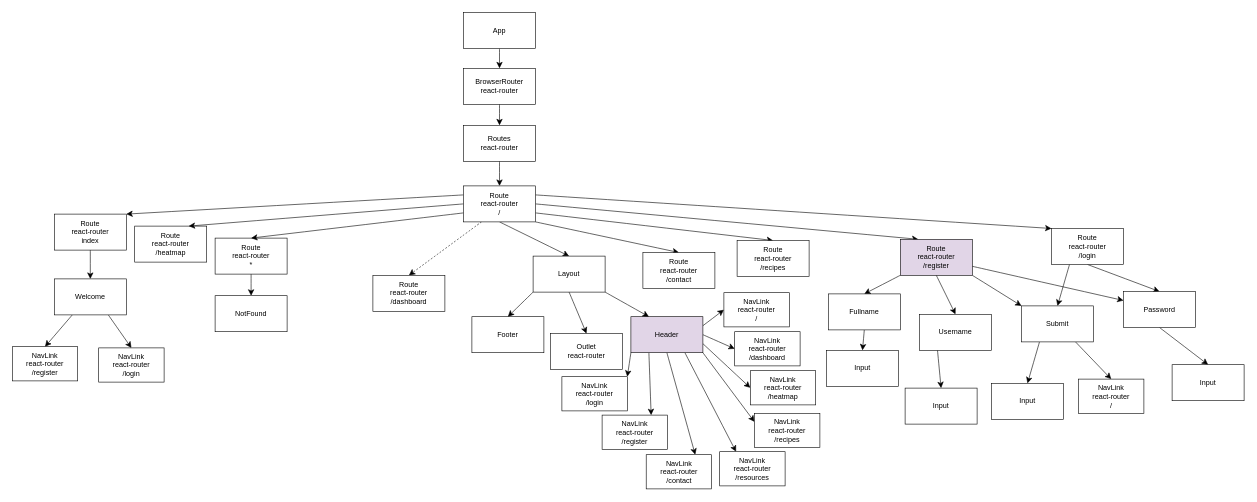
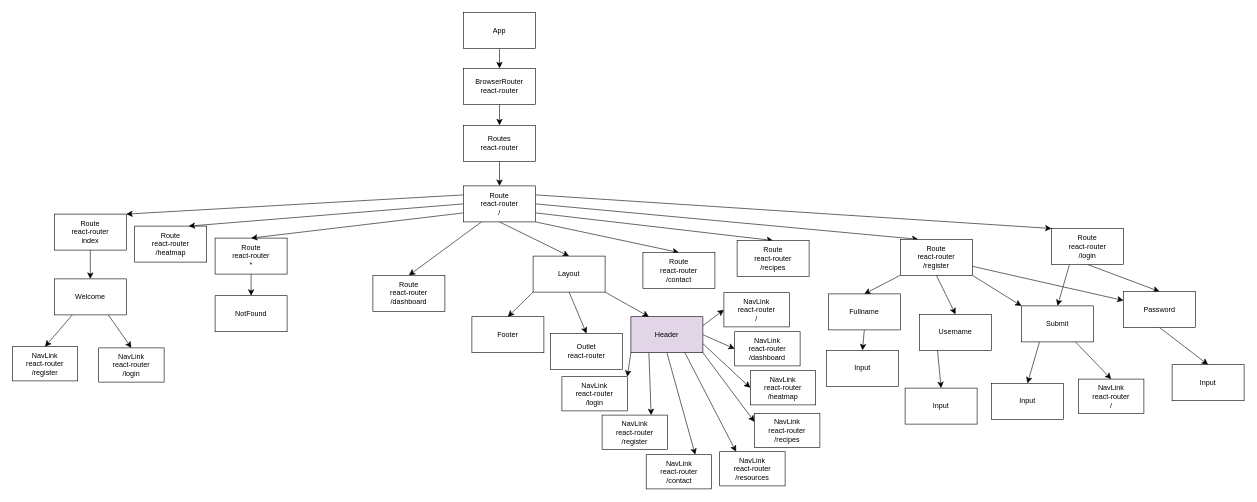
(446, 248) -> (446, 248)
(936, 257) -> (936, 257)
